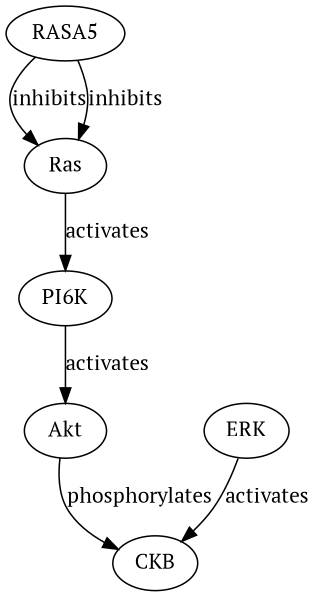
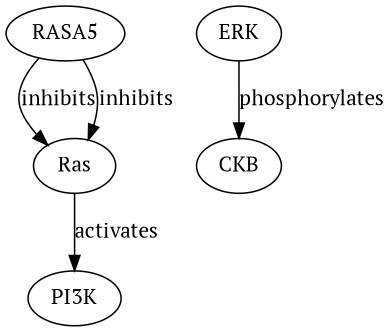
(65, 298) -> (75, 298)
(65, 431) -> none
(267, 497) -> (312, 100)
